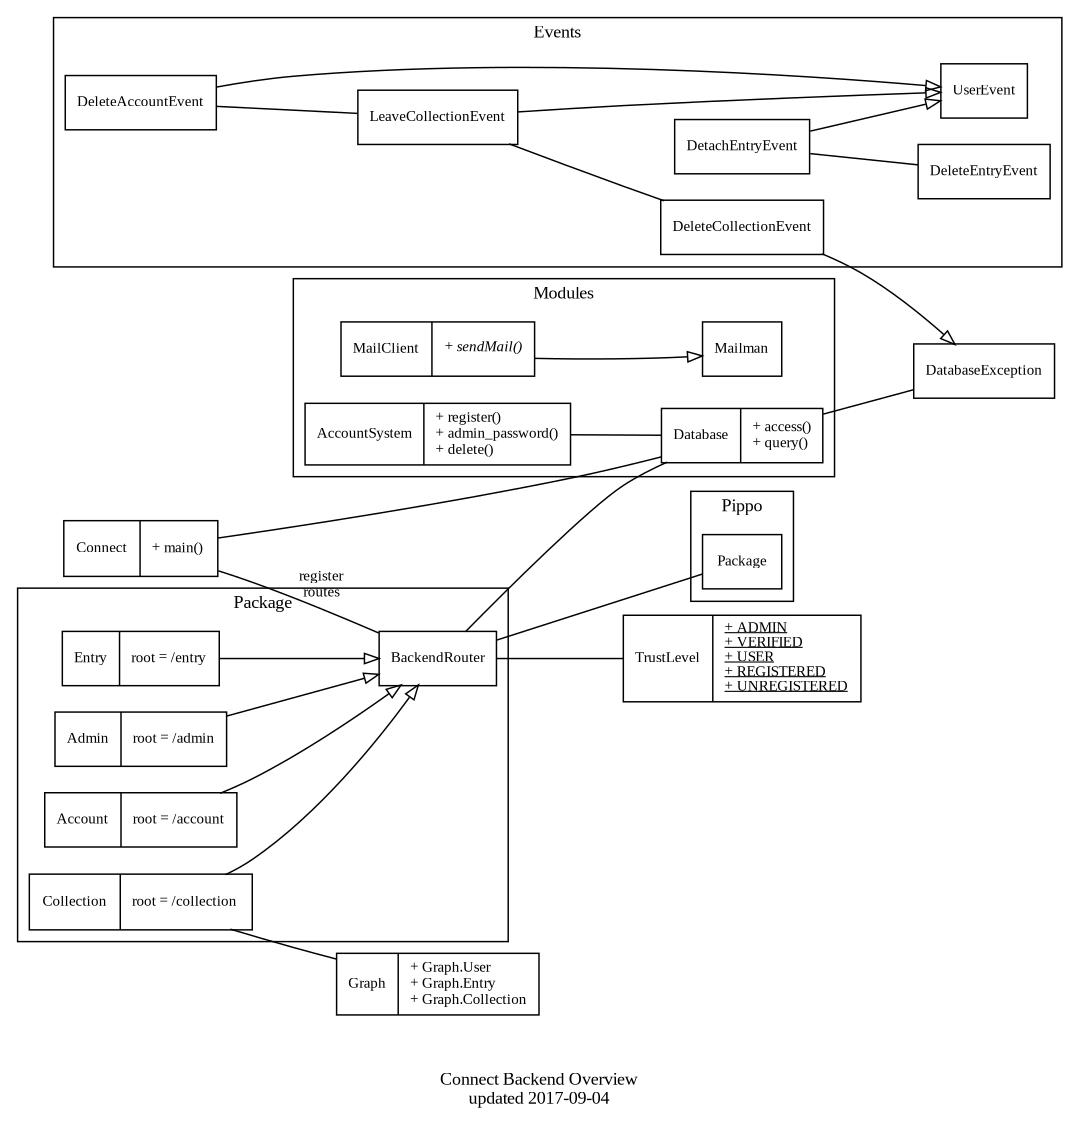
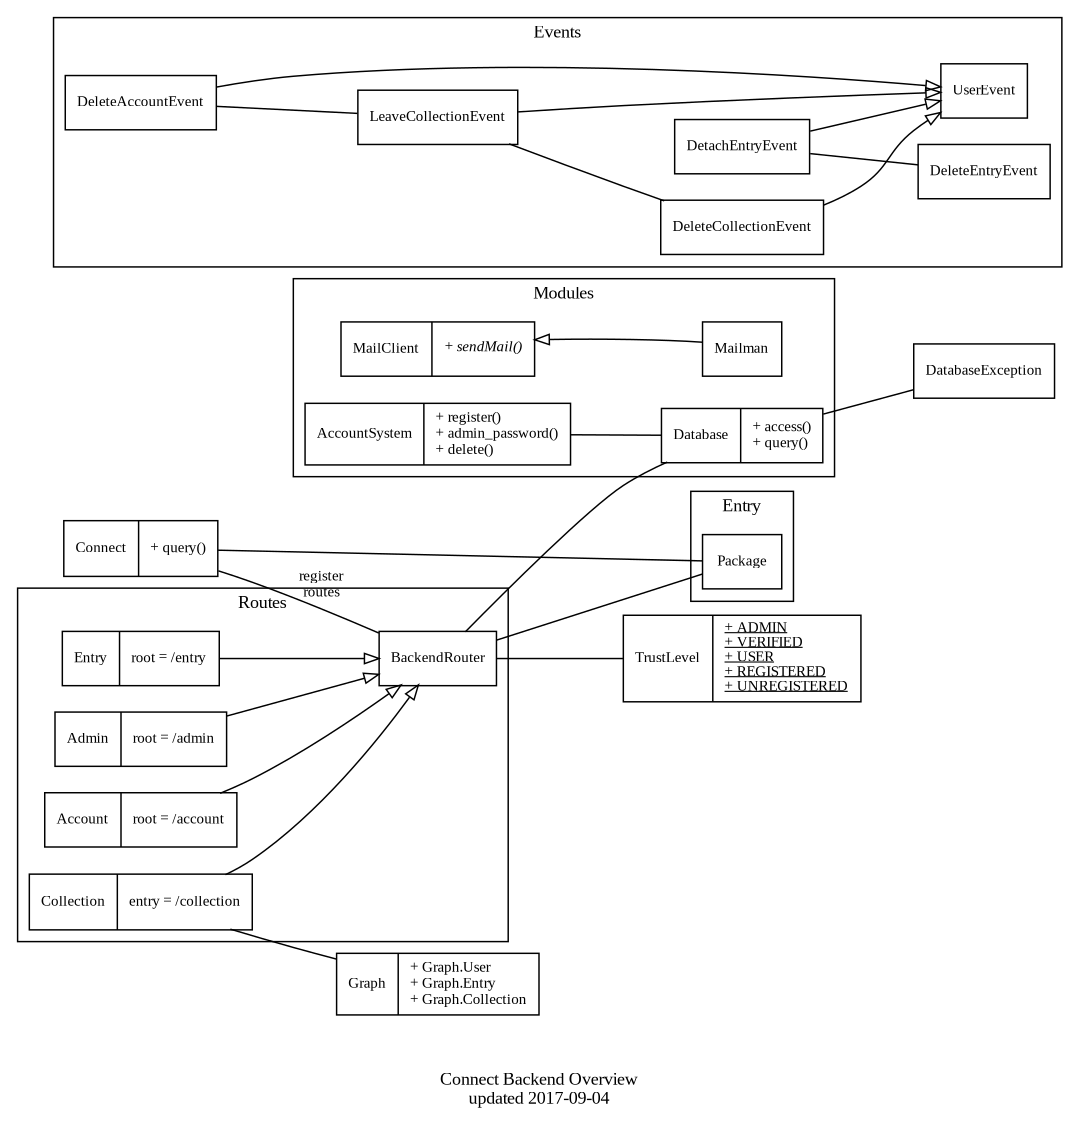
(886, 289) -> (879, 171)
(611, 359) -> (626, 339)
(441, 503) -> (460, 556)
(742, 507) -> (742, 507)
(177, 548) -> (178, 548)
(263, 604) -> (263, 604)
(185, 901) -> (185, 901)
